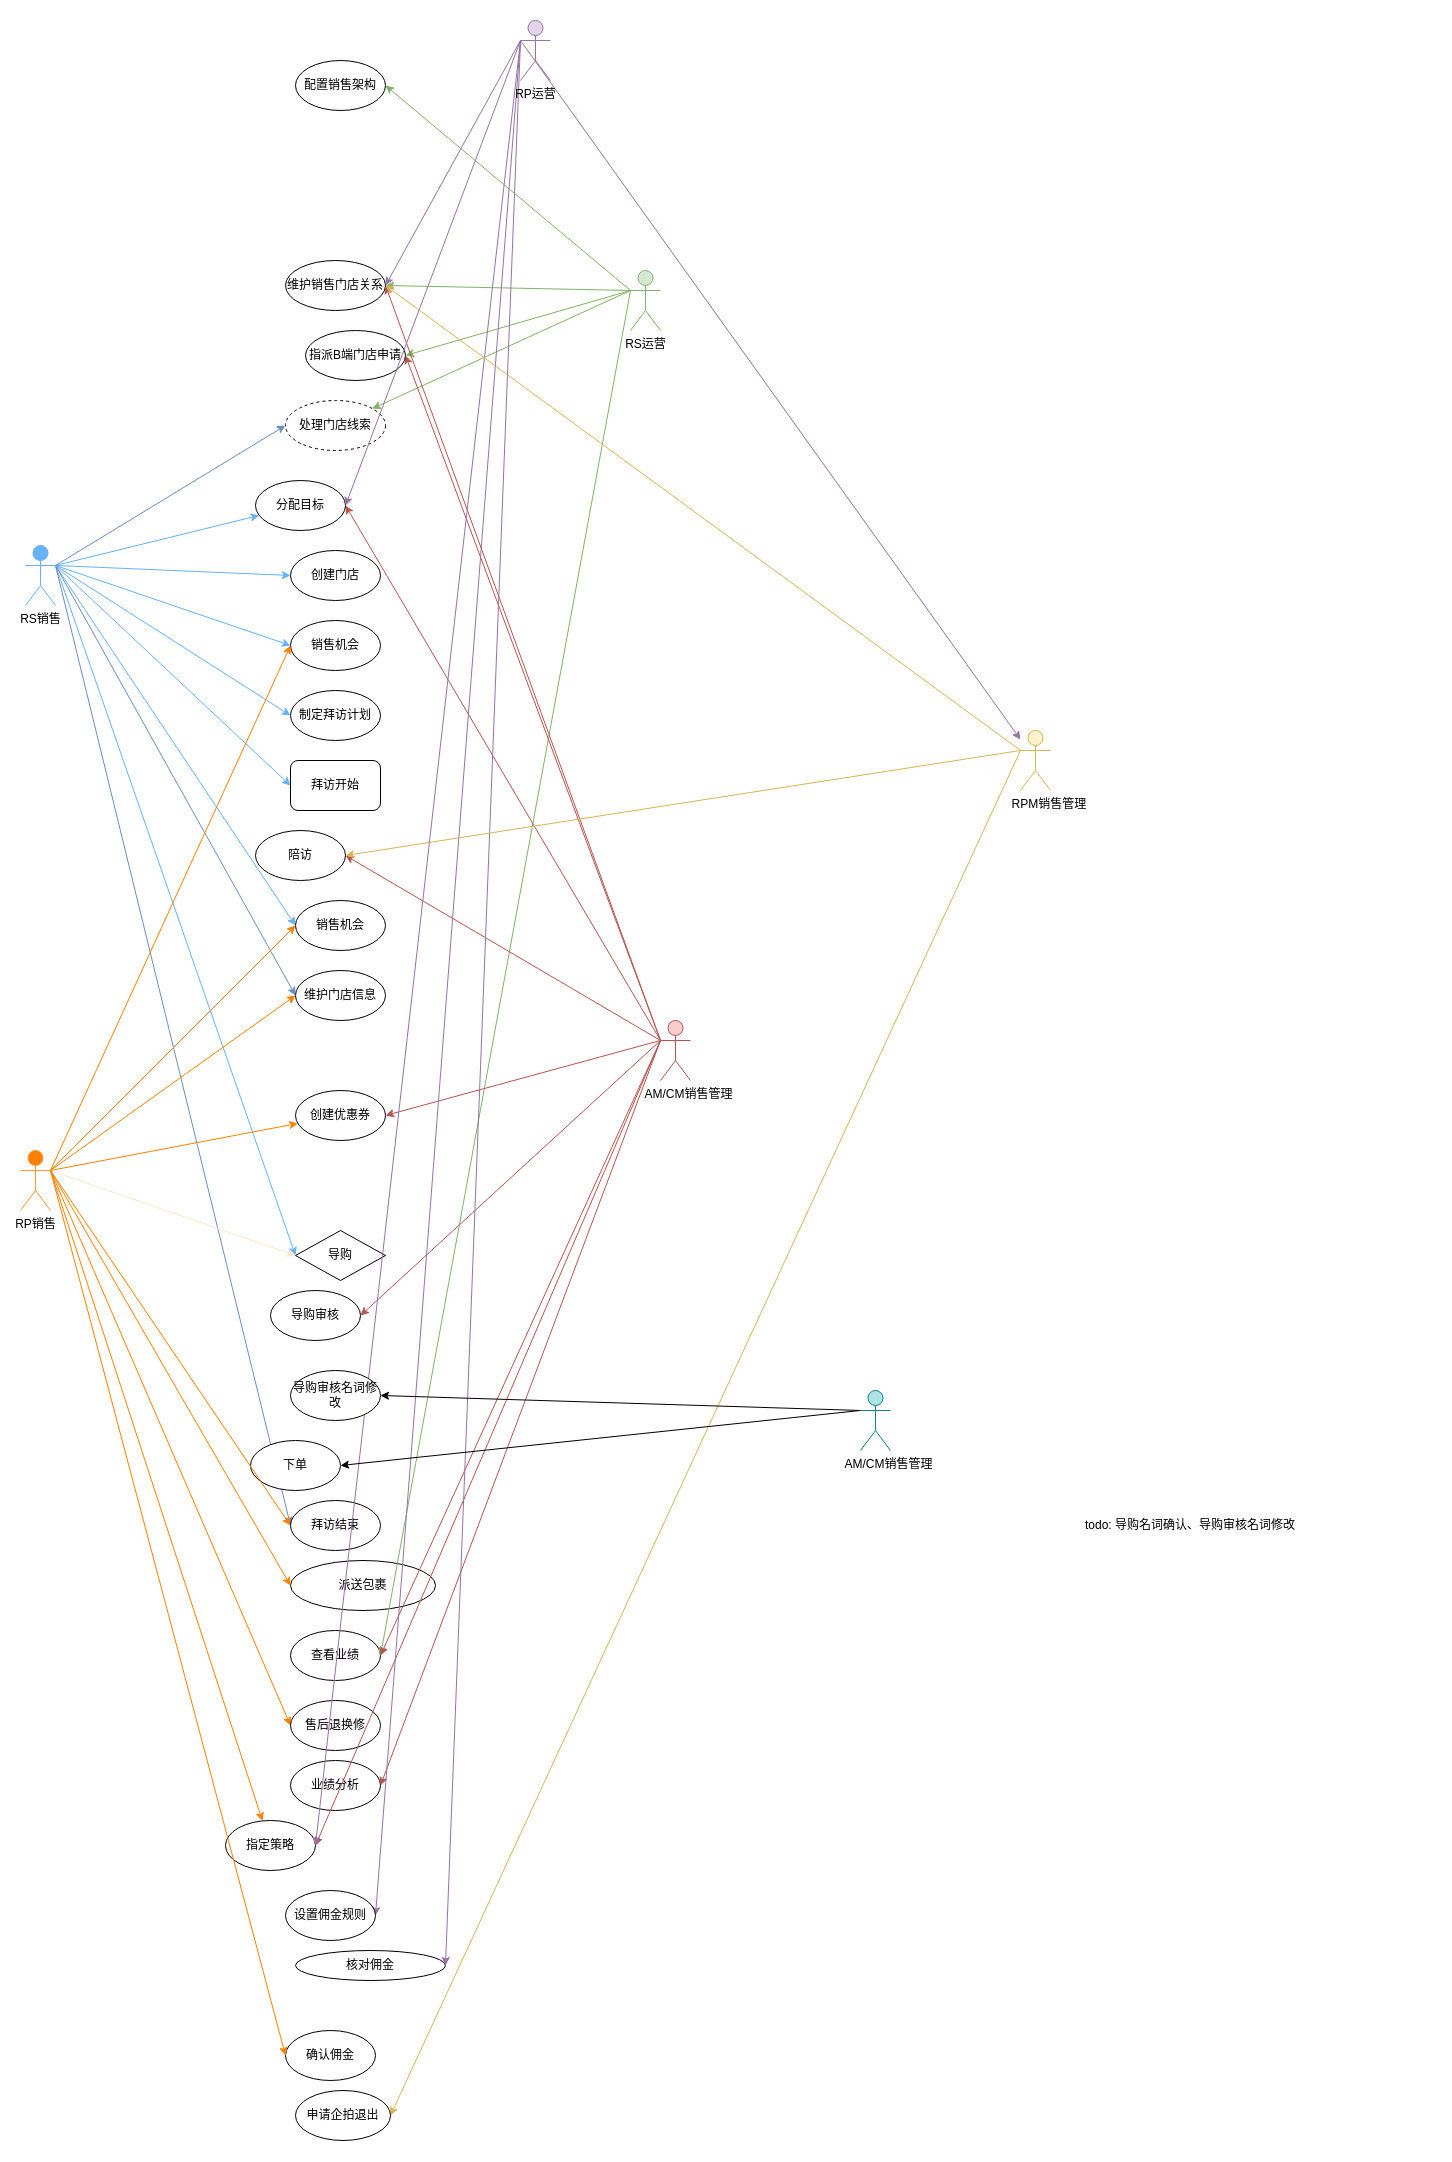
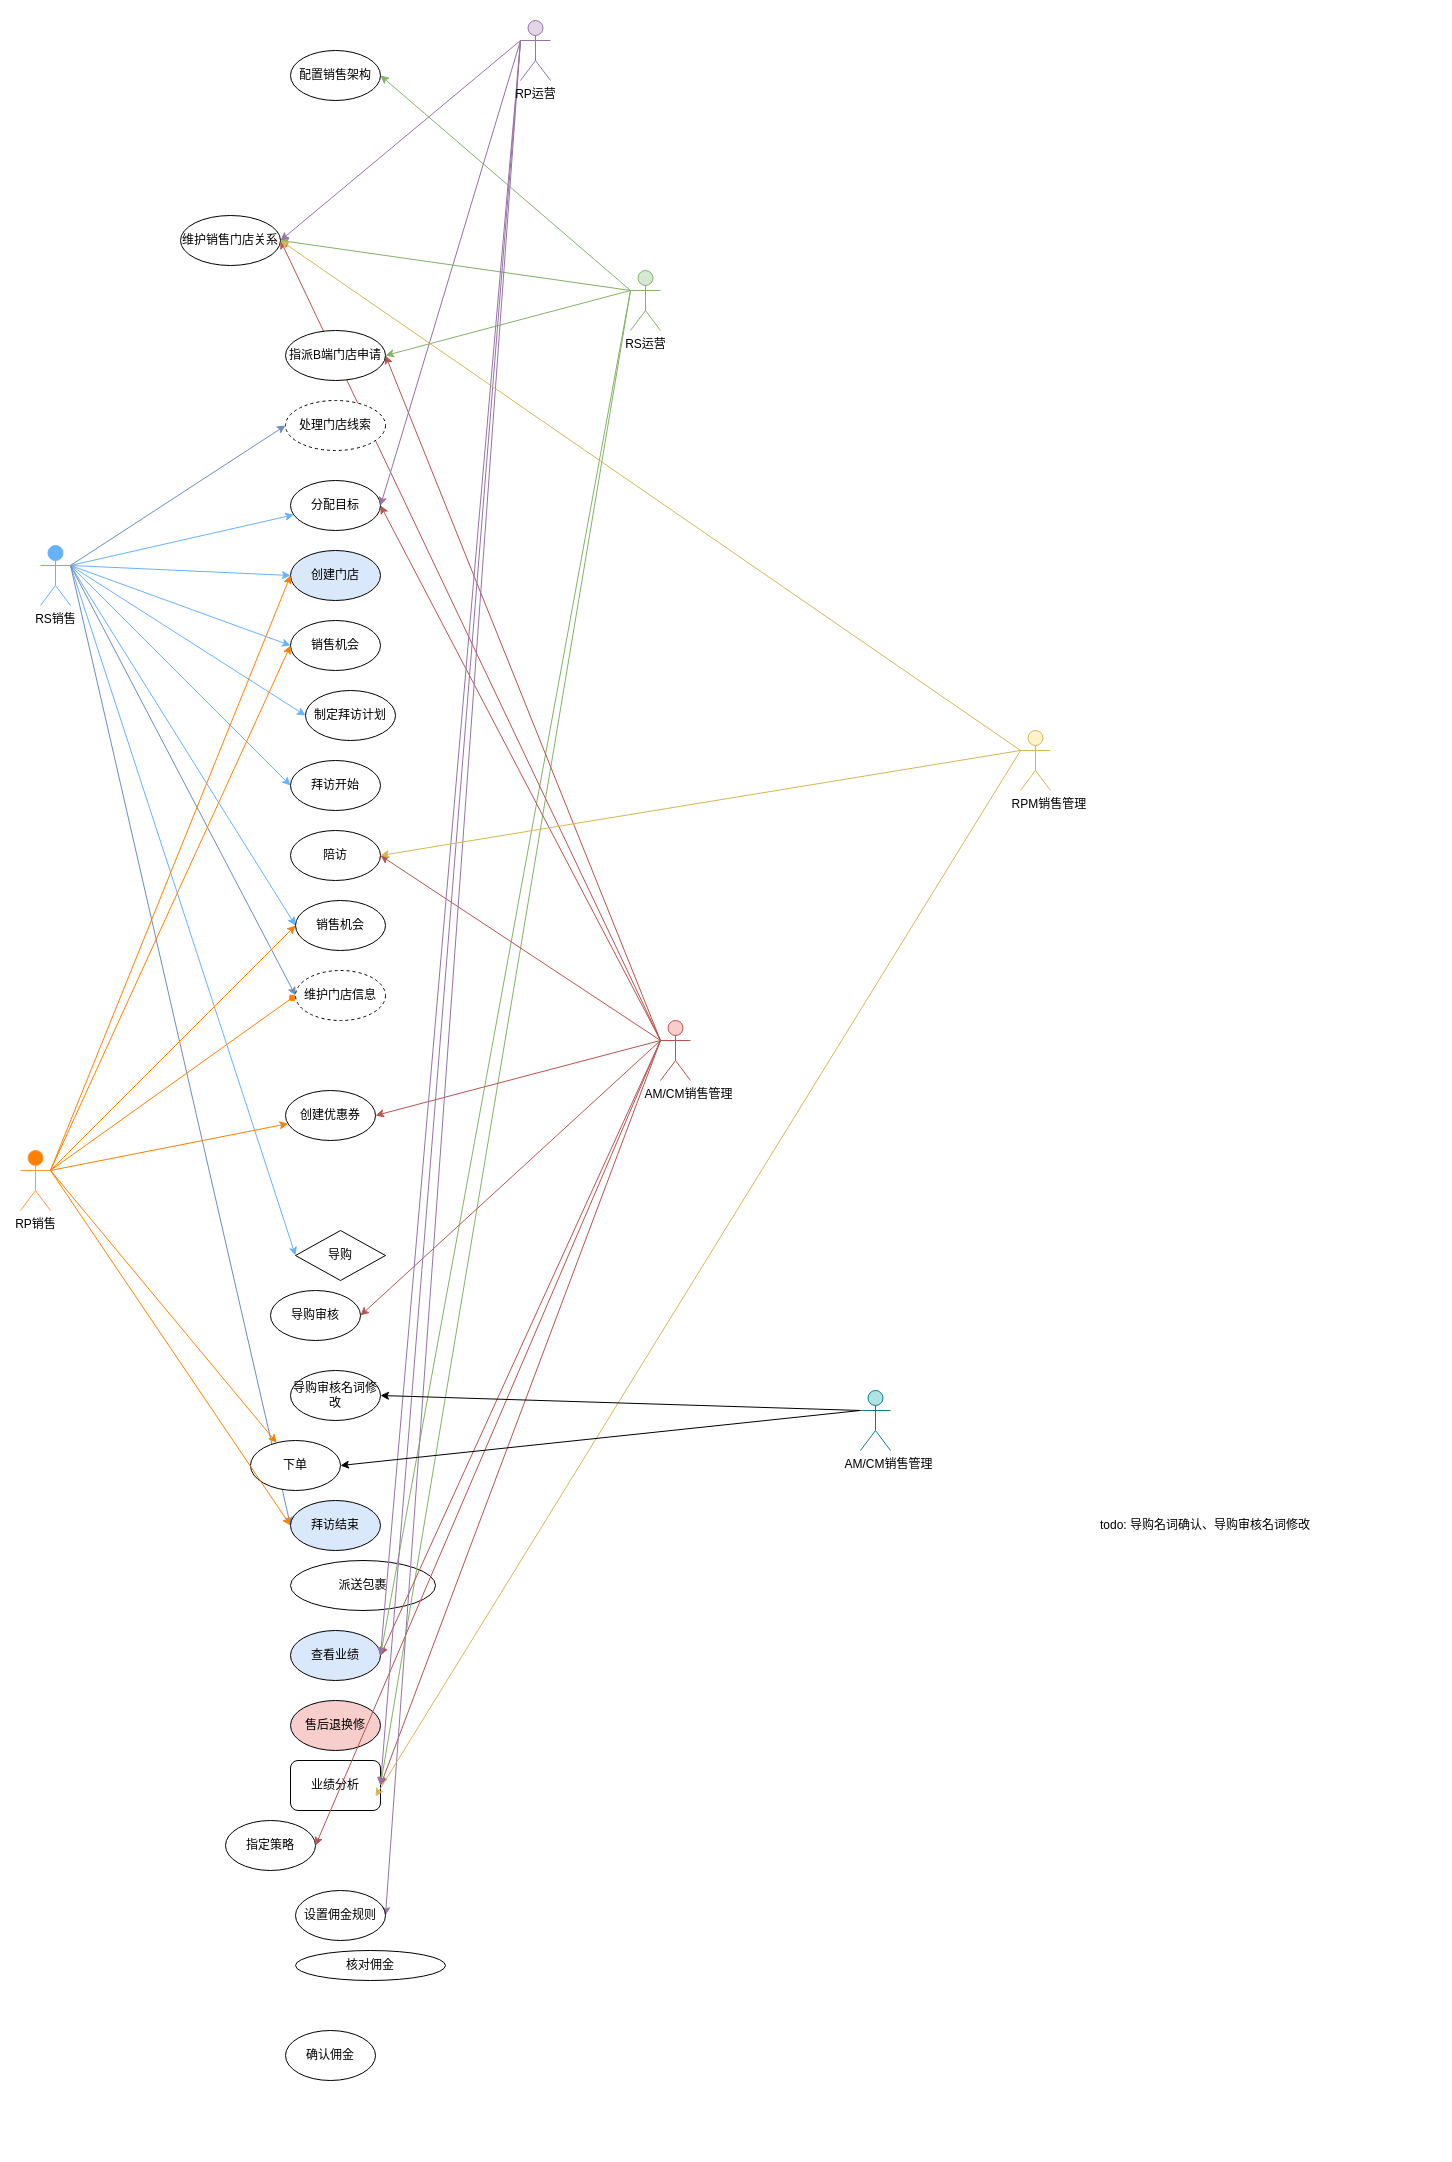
(341, 86) -> (336, 76)
(336, 286) -> (231, 241)
(564, 321) -> (514, 987)
(356, 356) -> (336, 356)
(507, 394) -> none
(783, 407) -> (422, 1172)
(301, 506) -> (336, 506)
(41, 576) -> (56, 576)
(336, 576) -> (336, 576)
(336, 716) -> (351, 716)
(336, 786) -> (336, 786)
(301, 856) -> (336, 856)
(341, 996) -> (341, 996)
(289, 1000) -> (288, 1001)
(401, 1090) -> none
(341, 1116) -> (331, 1116)
none -> (735, 1213)
none -> (426, 1221)
(219, 1229) -> none
(176, 1387) -> none
(705, 1433) -> none
(172, 1452) -> (161, 1304)
(158, 1502) -> (176, 859)
(336, 1526) -> (336, 1526)
(1191, 1526) -> (1206, 1526)
(170, 1621) -> none
(336, 1656) -> (336, 1656)
(336, 1726) -> (336, 1726)
(336, 1786) -> (336, 1786)
(331, 1916) -> (341, 1916)
(343, 2116) -> none
